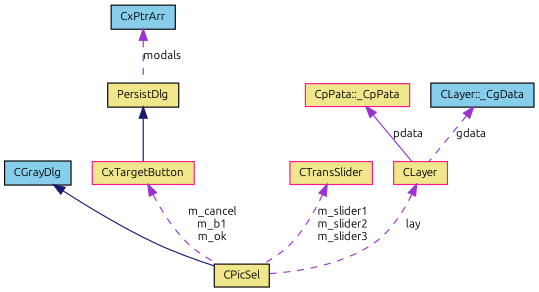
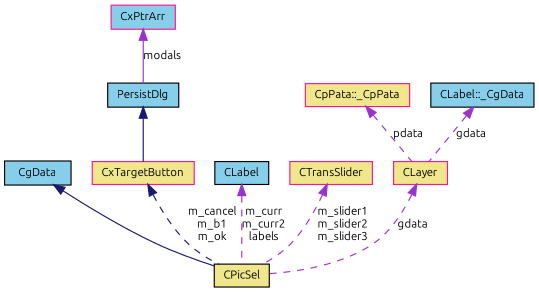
(143, 17) -> (143, 17)
(143, 62) -> (143, 62)
(143, 95) -> (143, 95)
(482, 95) -> (482, 95)
(393, 138) -> (393, 138)
(38, 173) -> (38, 173)
none -> (242, 173)
(413, 225) -> (413, 225)
(180, 235) -> (180, 235)
